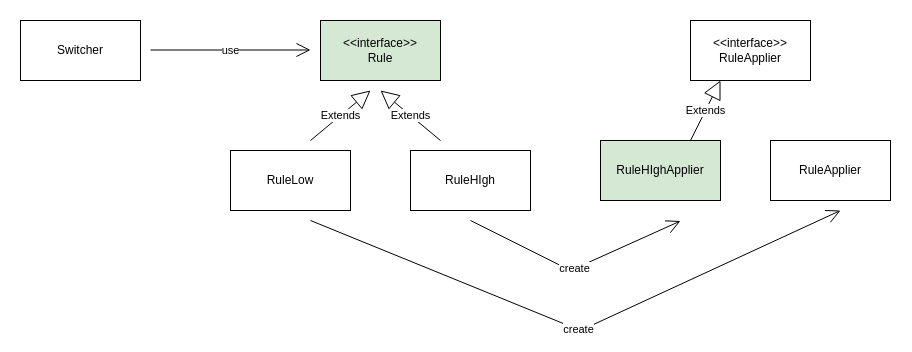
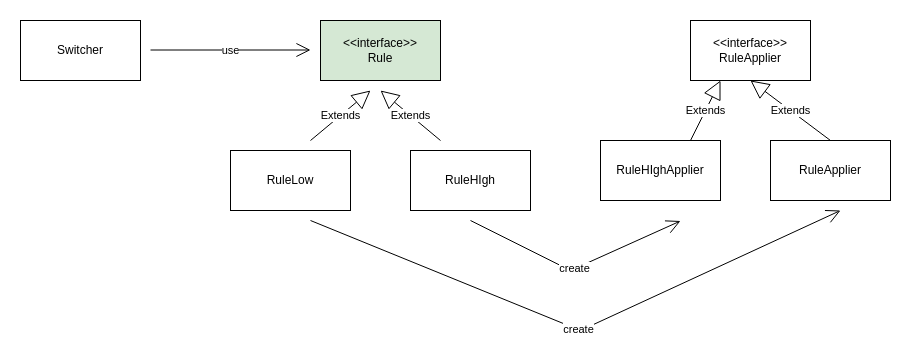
none -> (798, 116)
(661, 171) -> (661, 171)
